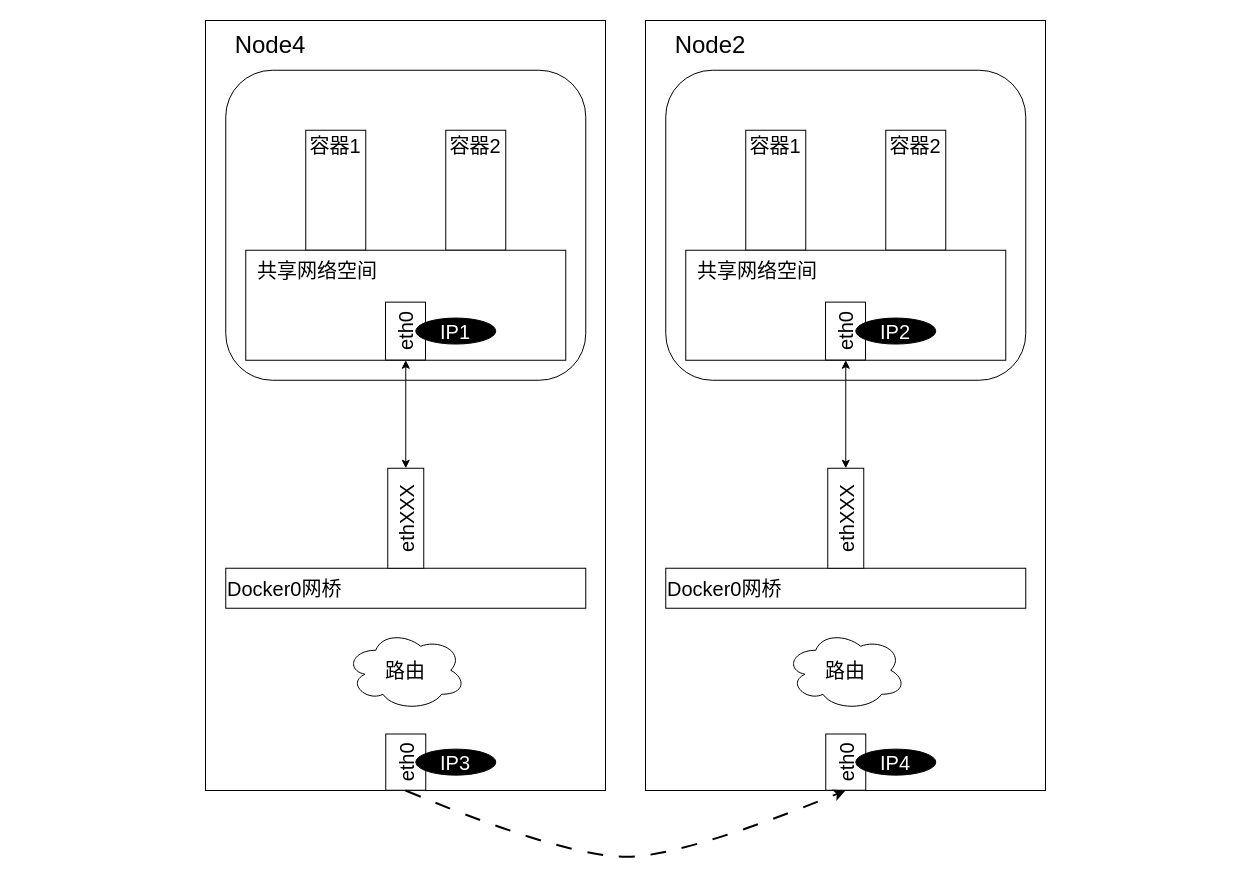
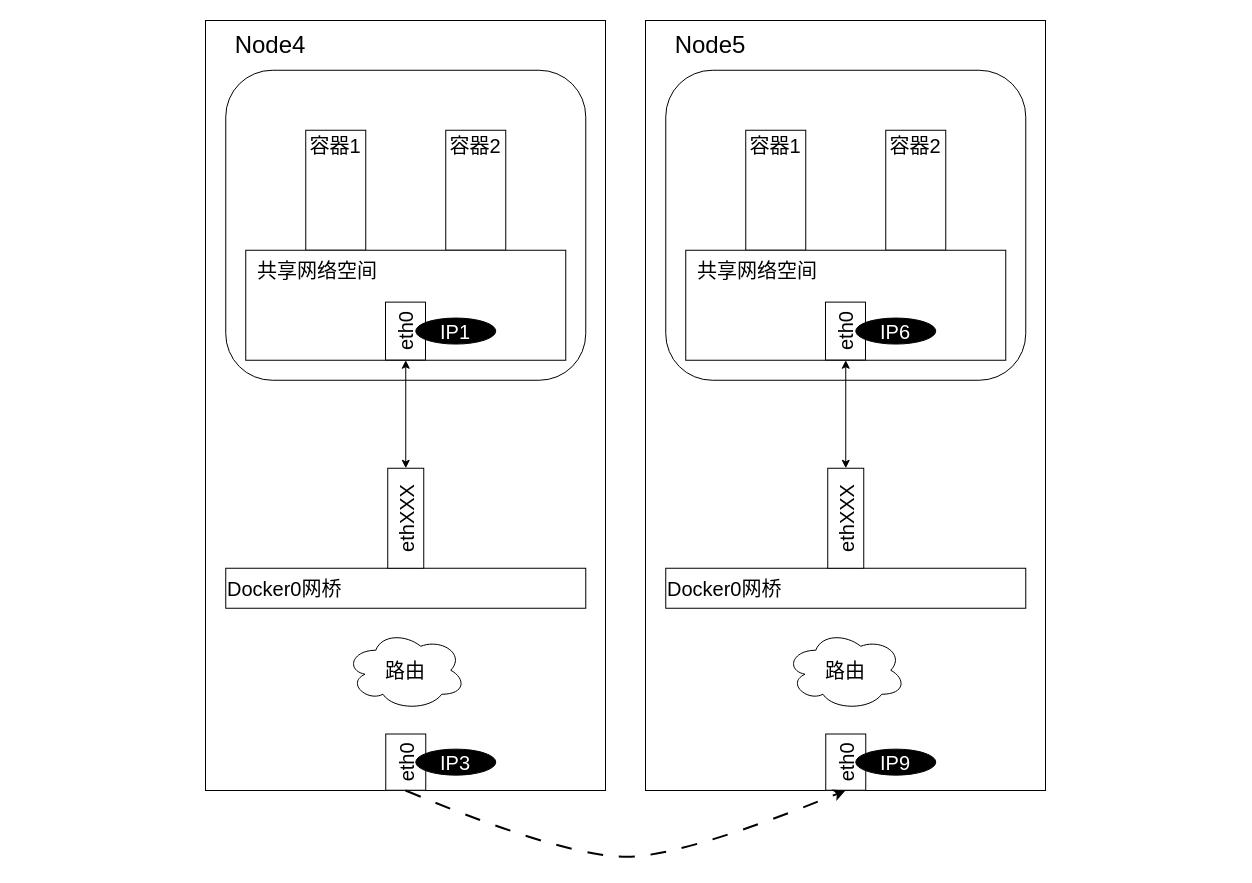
(711, 46) -> (711, 46)
(896, 332) -> (896, 332)
(896, 763) -> (896, 763)
